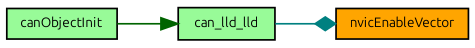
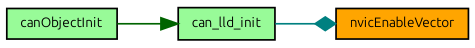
(227, 24) -> (227, 24)
